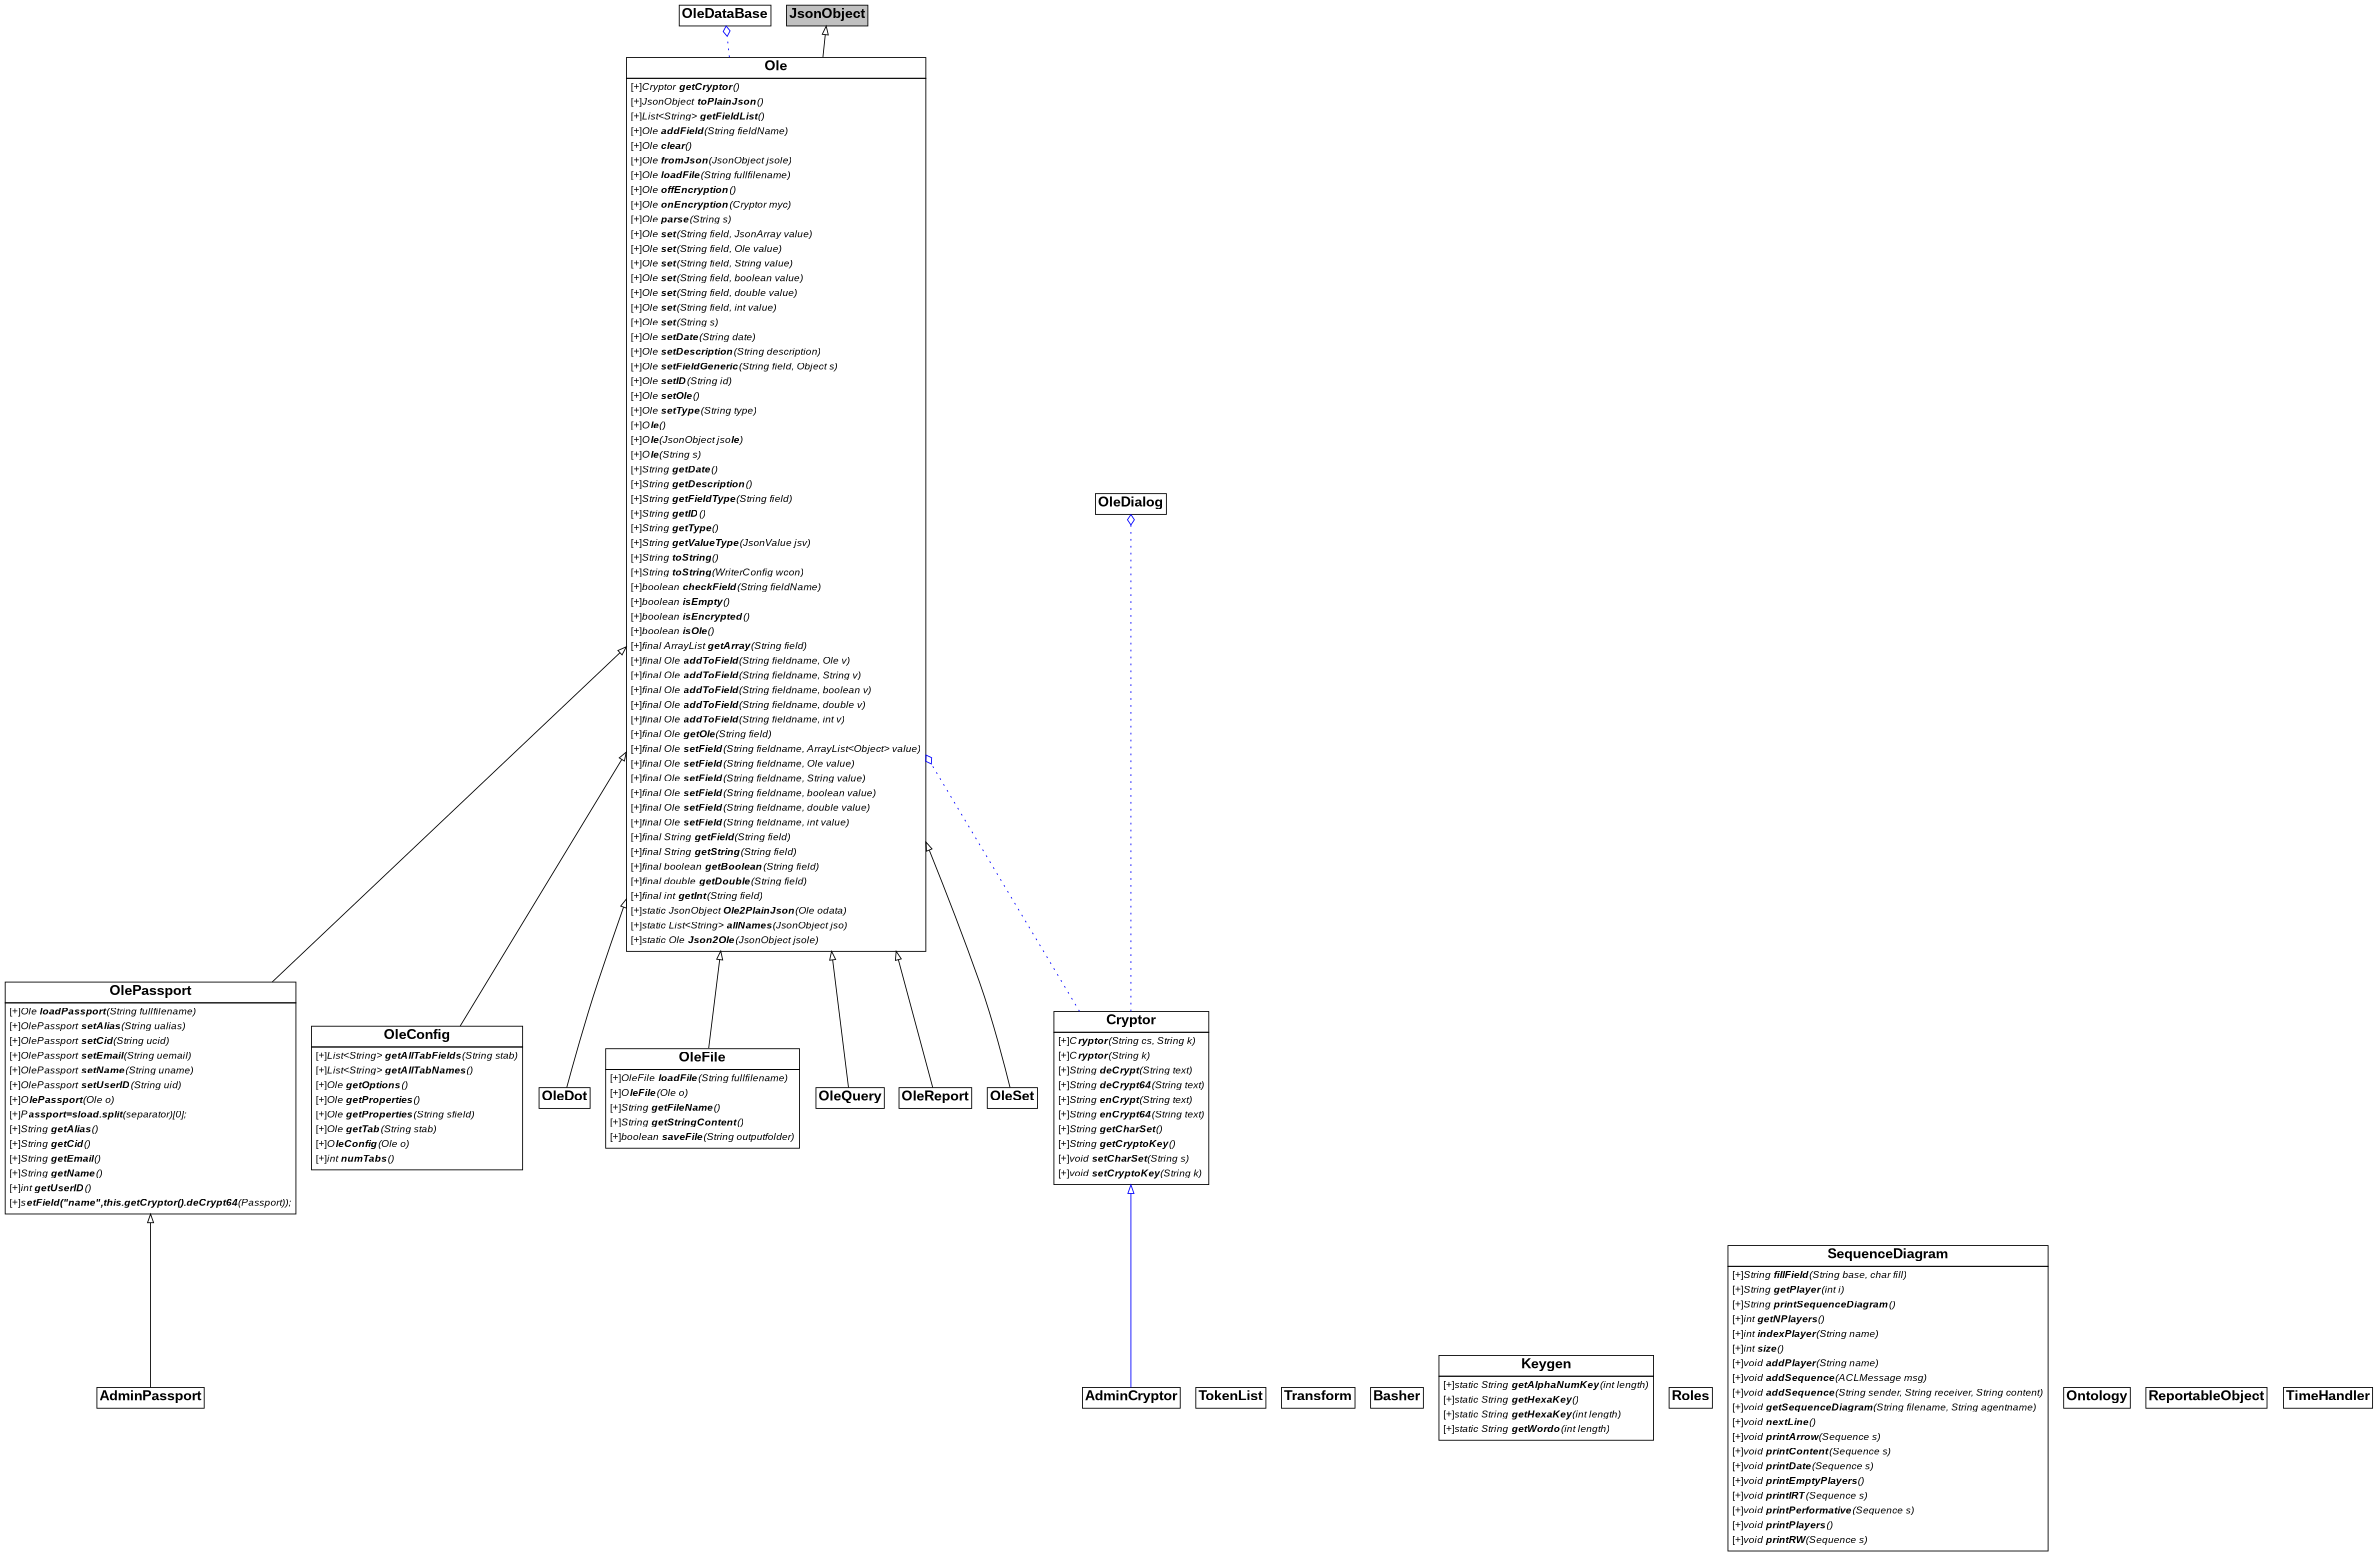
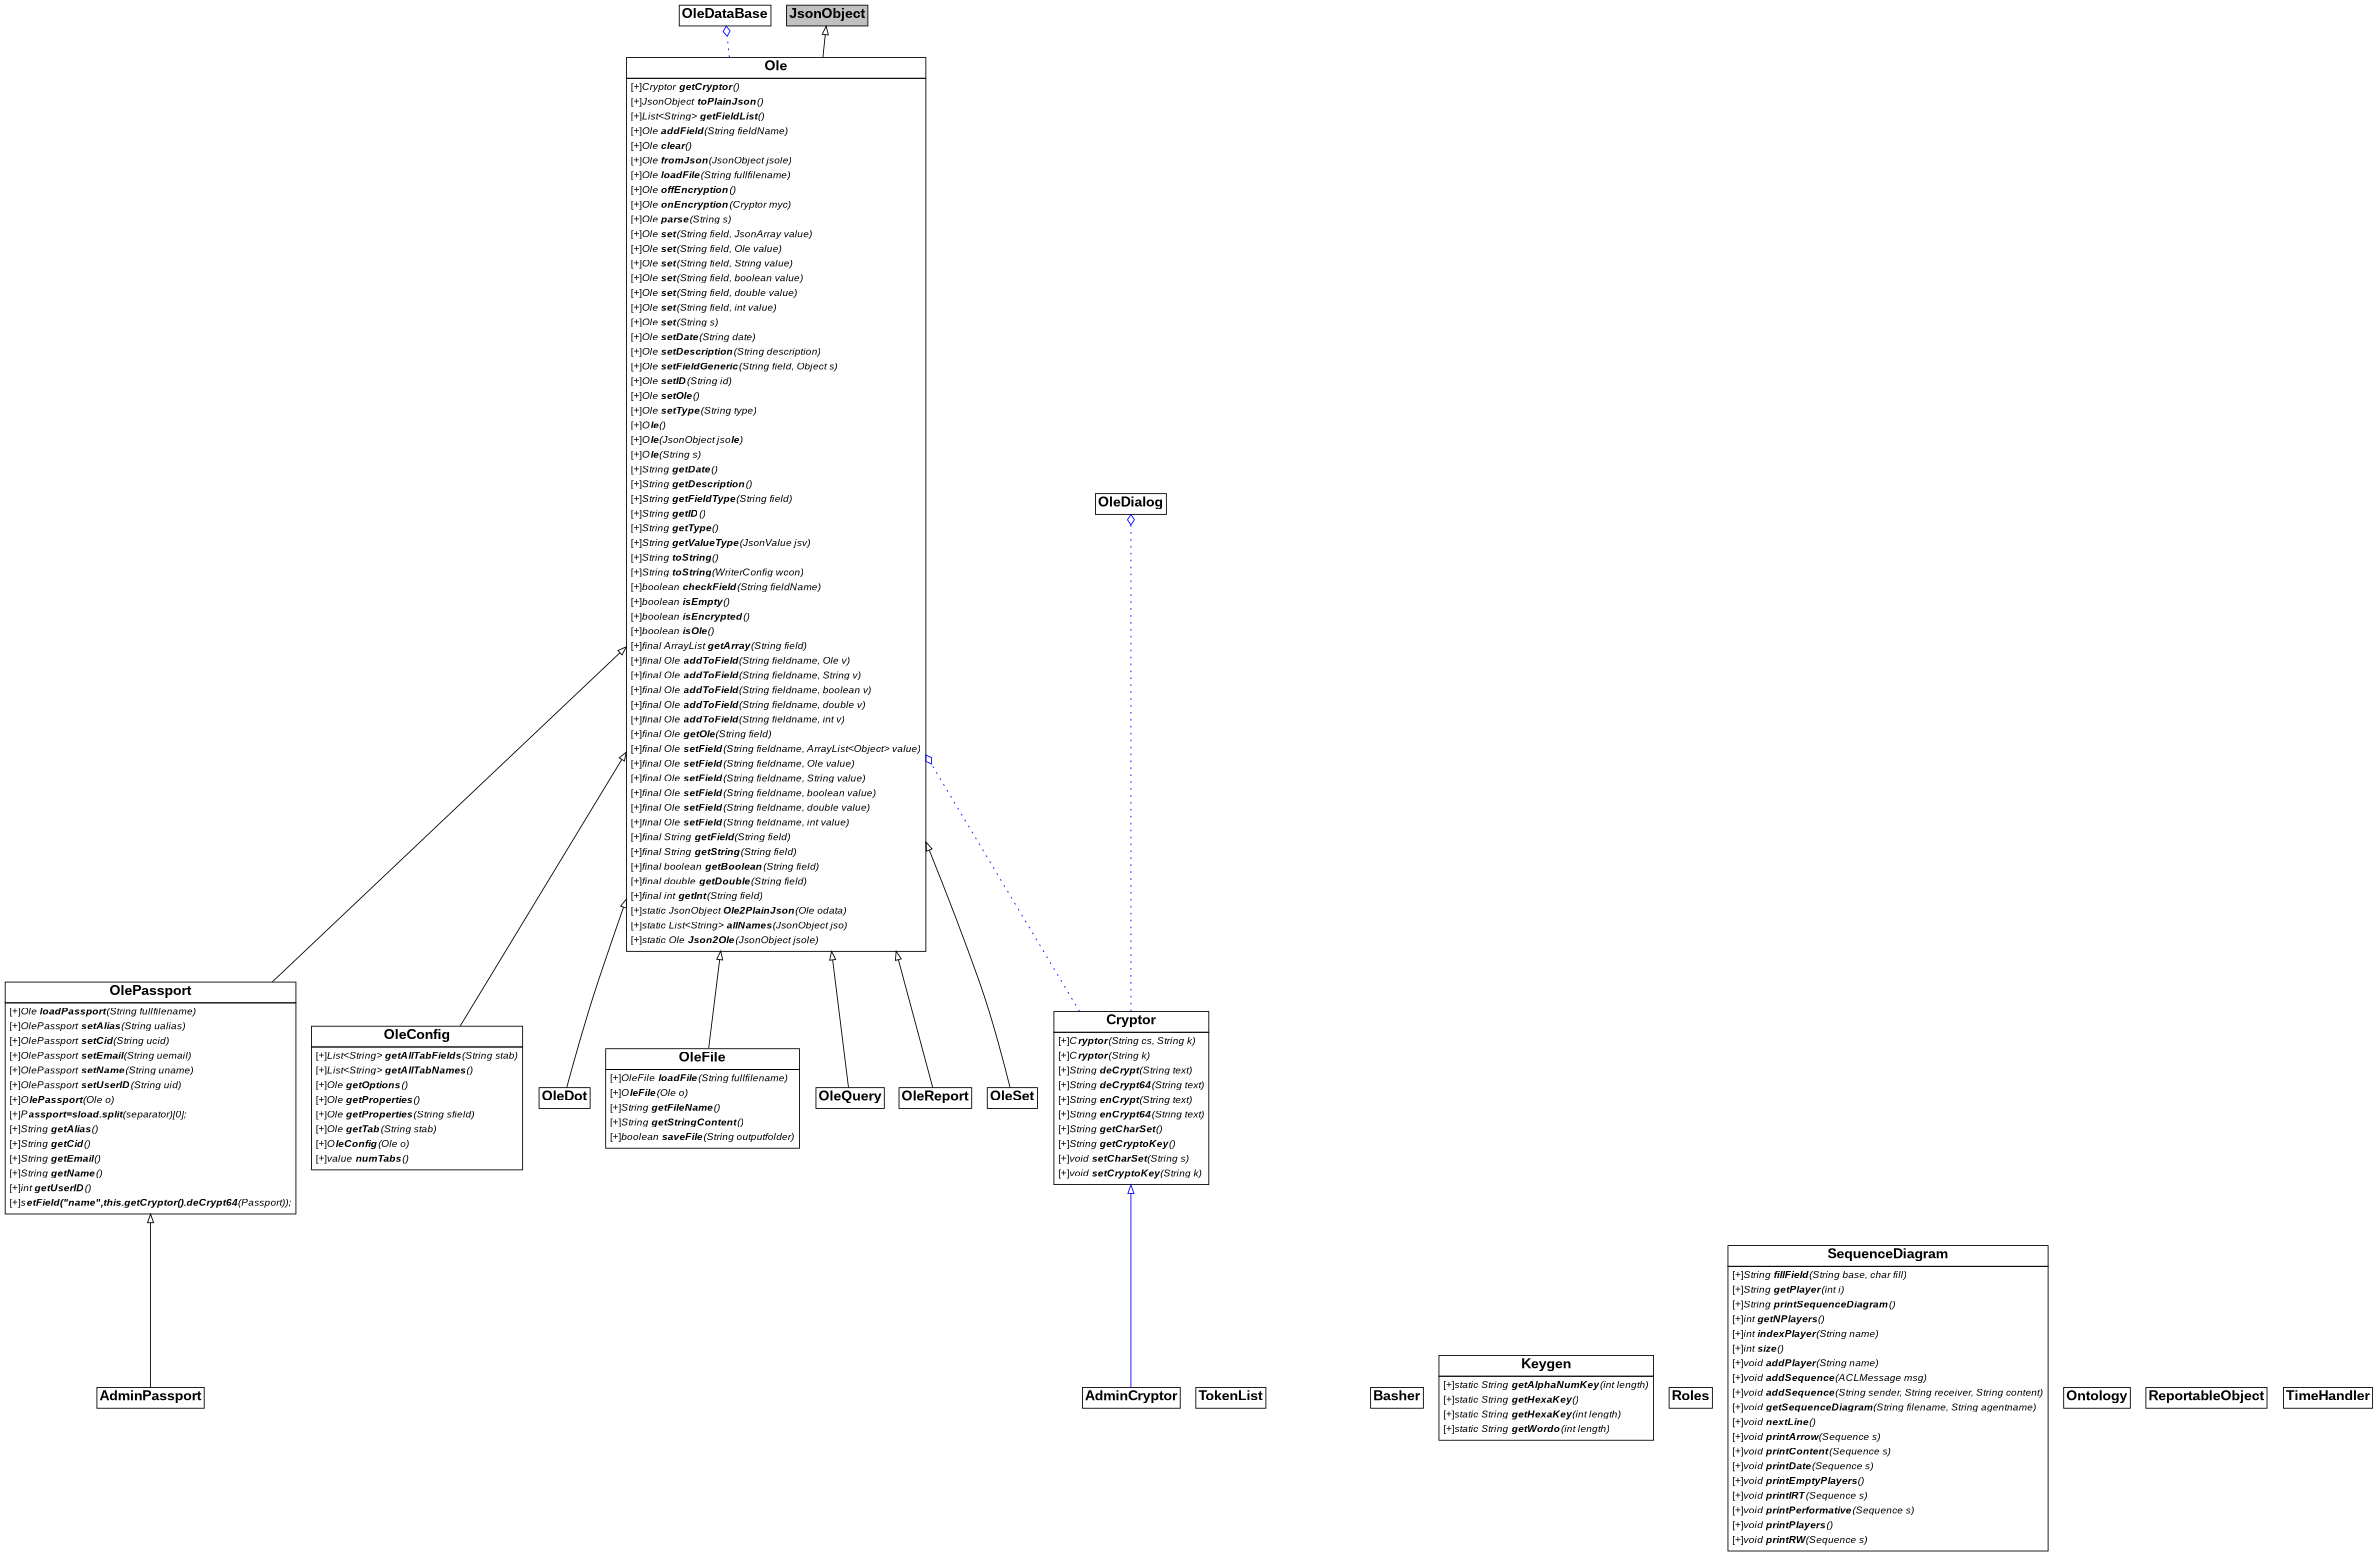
(334, 1159) -> (341, 1159)
(1318, 1398) -> none
